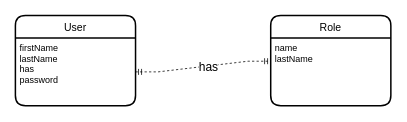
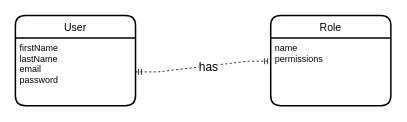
(41, 48) -> (41, 48)
(285, 48) -> (285, 48)
